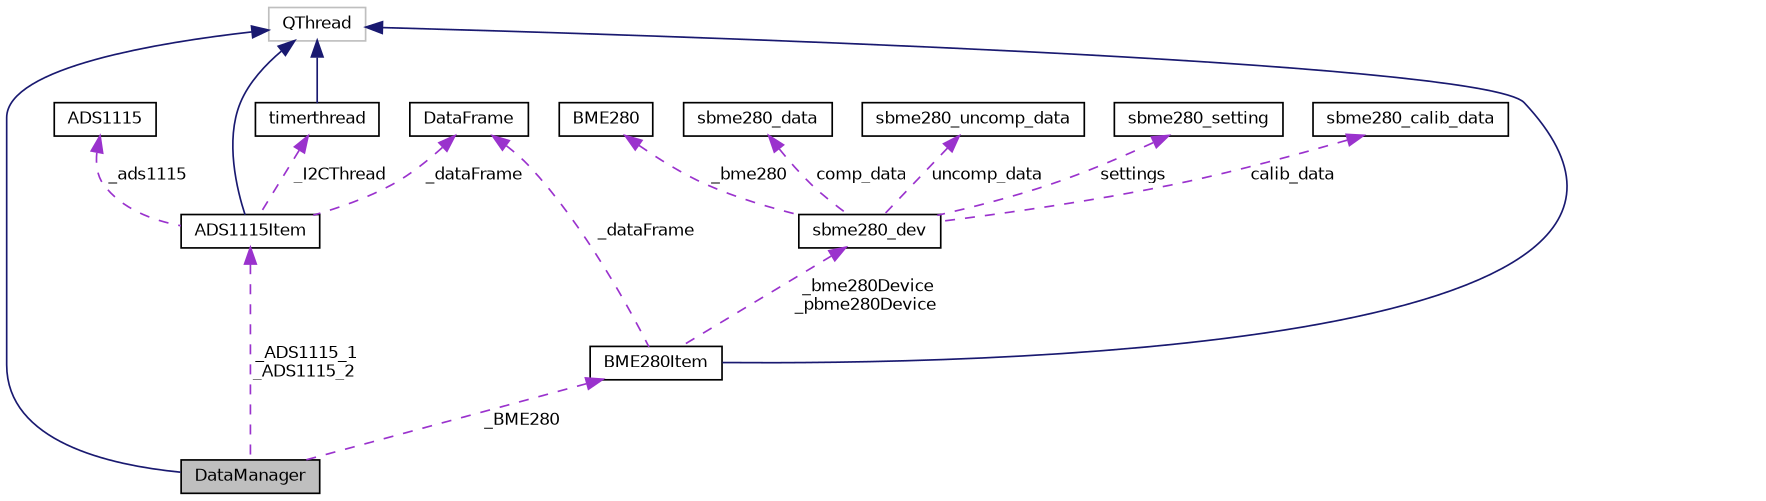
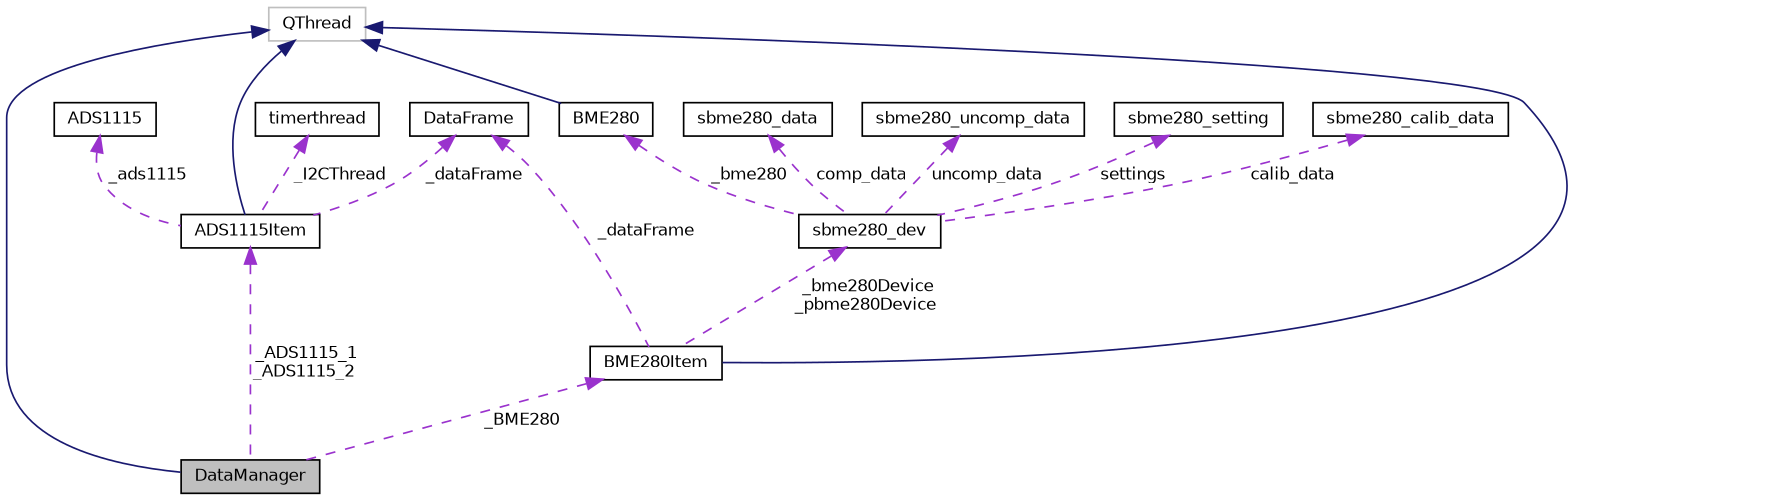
(317, 80) -> (470, 74)
